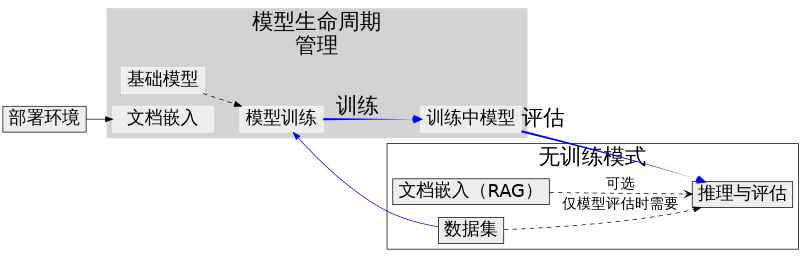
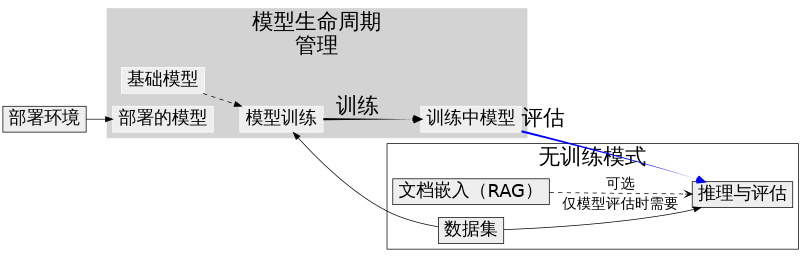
(163, 119) -> (163, 119)
(368, 119) -> (368, 119)
(361, 195) -> (361, 195)
(599, 223) -> (599, 223)
